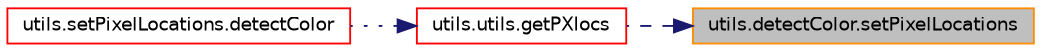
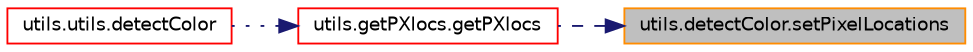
(179, 26) -> (120, 26)
(522, 26) -> (428, 26)
